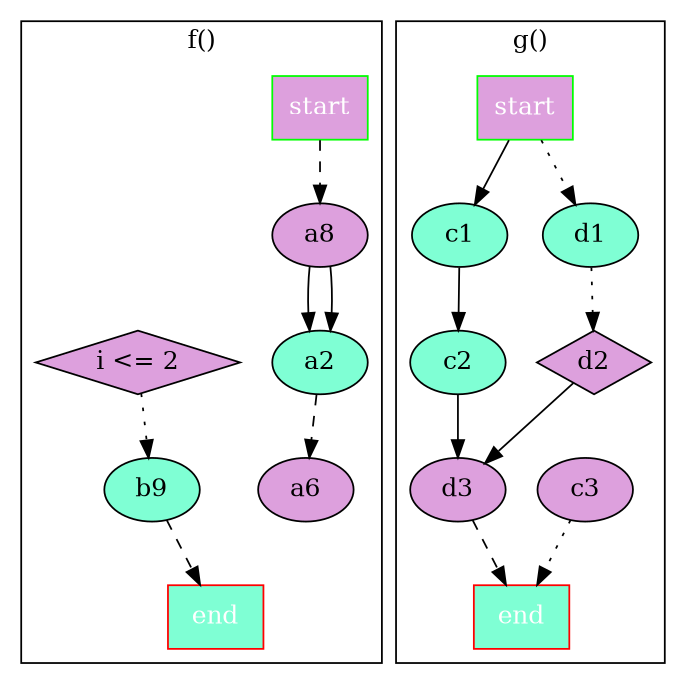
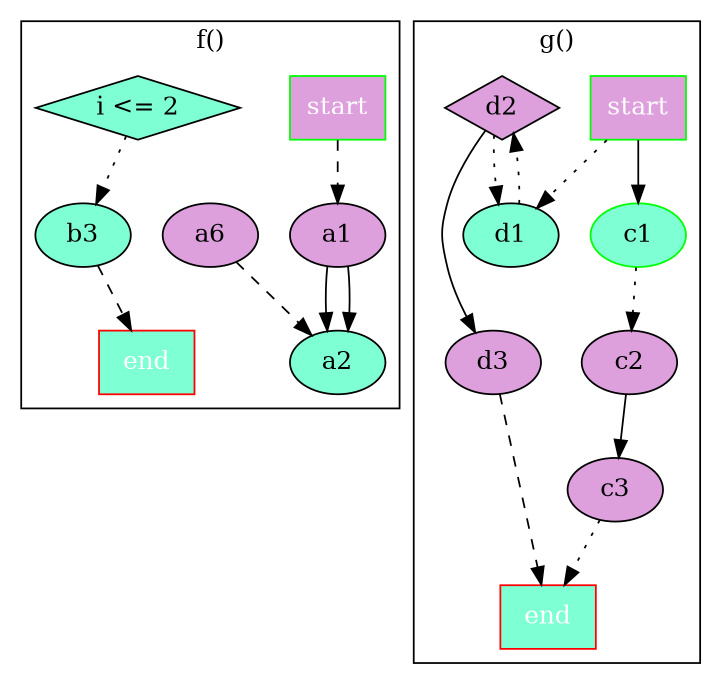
none -> (494, 161)
(320, 235) -> (338, 235)
(460, 235) -> (638, 235)
(459, 290) -> (634, 290)
(138, 362) -> (138, 108)
(458, 362) -> (629, 362)
(314, 417) -> (268, 292)
(458, 417) -> (623, 417)
(152, 490) -> (83, 235)
